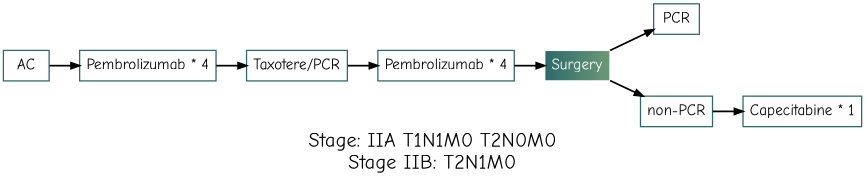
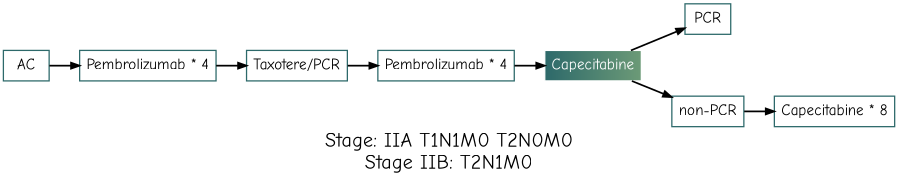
(577, 66) -> (593, 66)
(802, 111) -> (835, 111)
